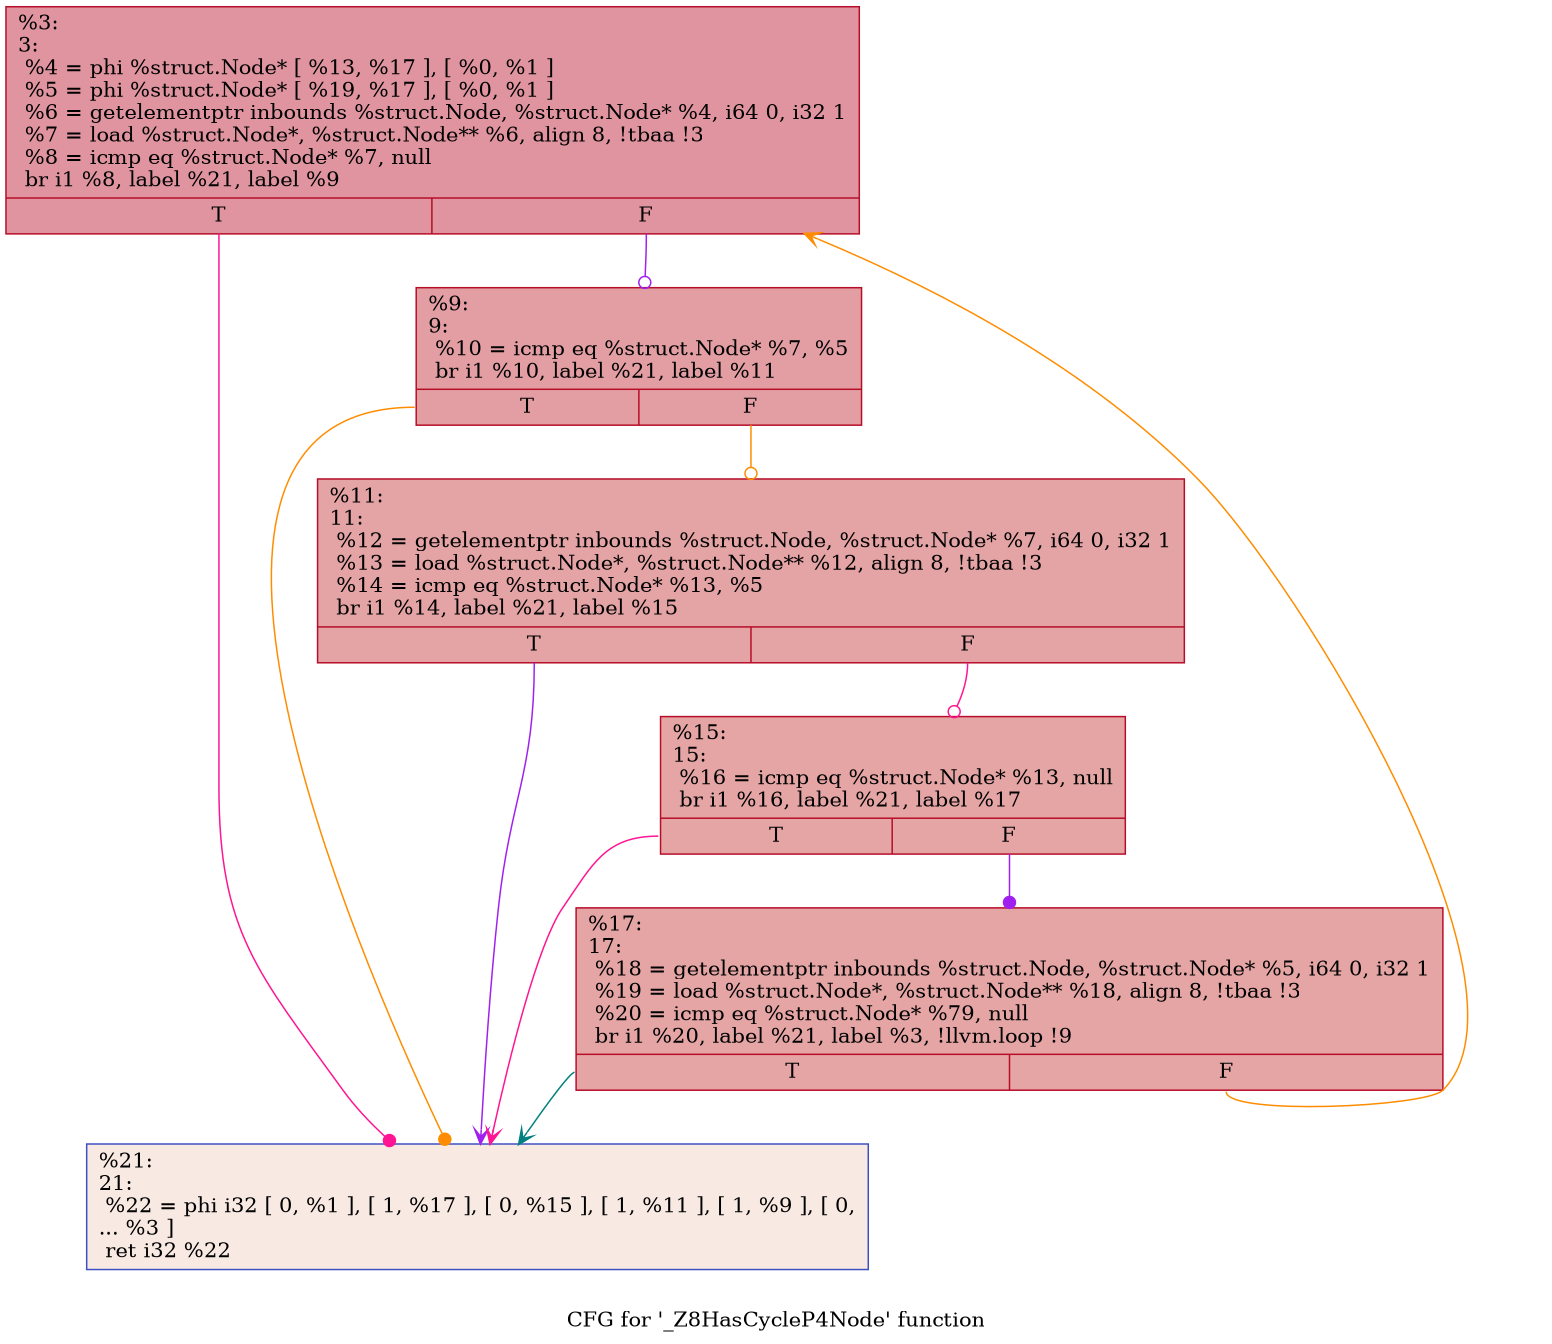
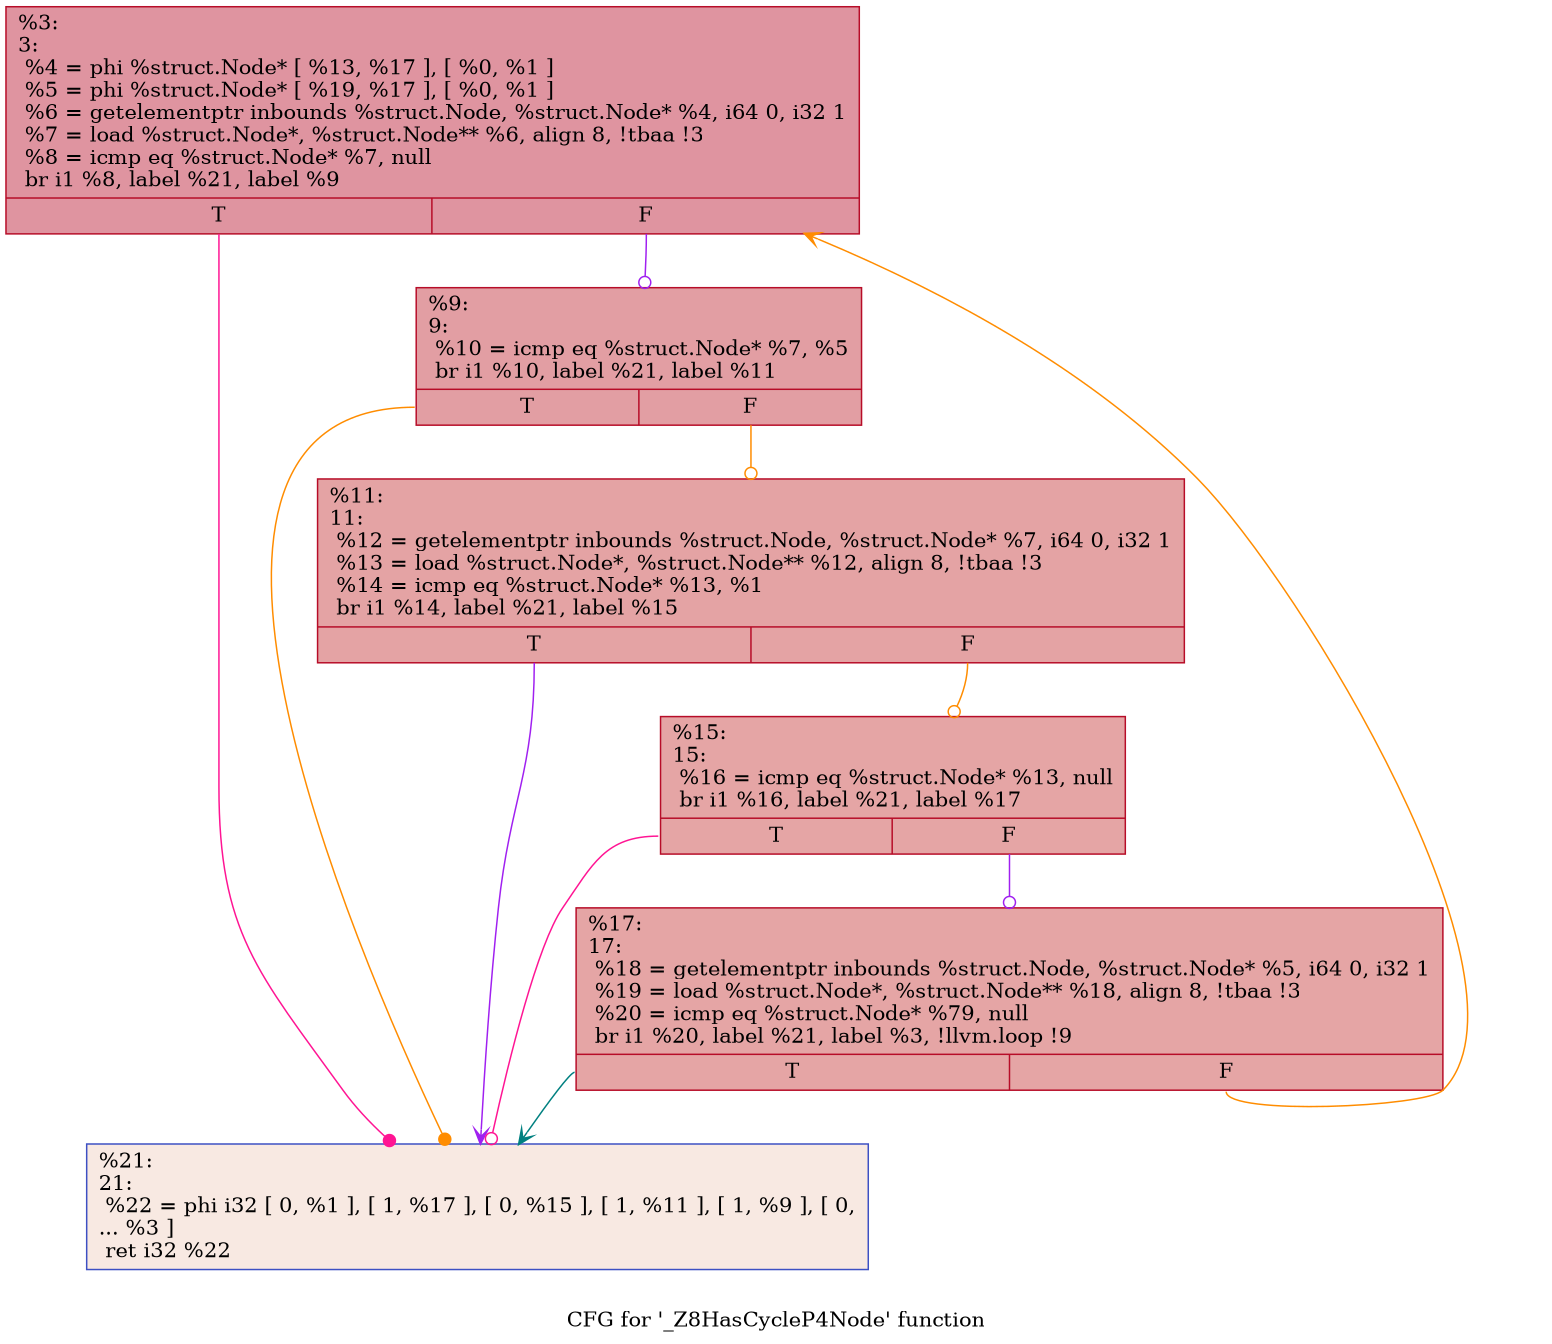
(547, 586) -> (547, 586)
(965, 685) -> (965, 685)
(1009, 875) -> (1009, 875)
(540, 958) -> (540, 958)
